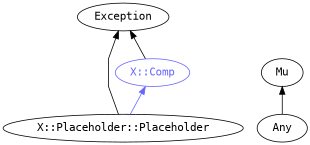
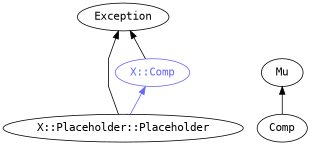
(282, 128) -> (282, 128)
